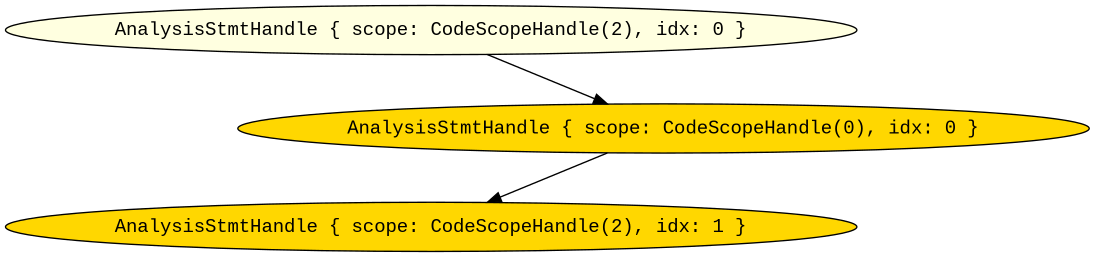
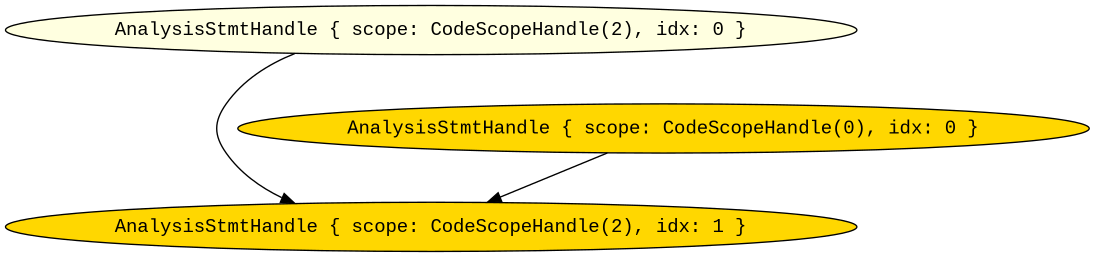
(541, 77) -> (218, 121)
